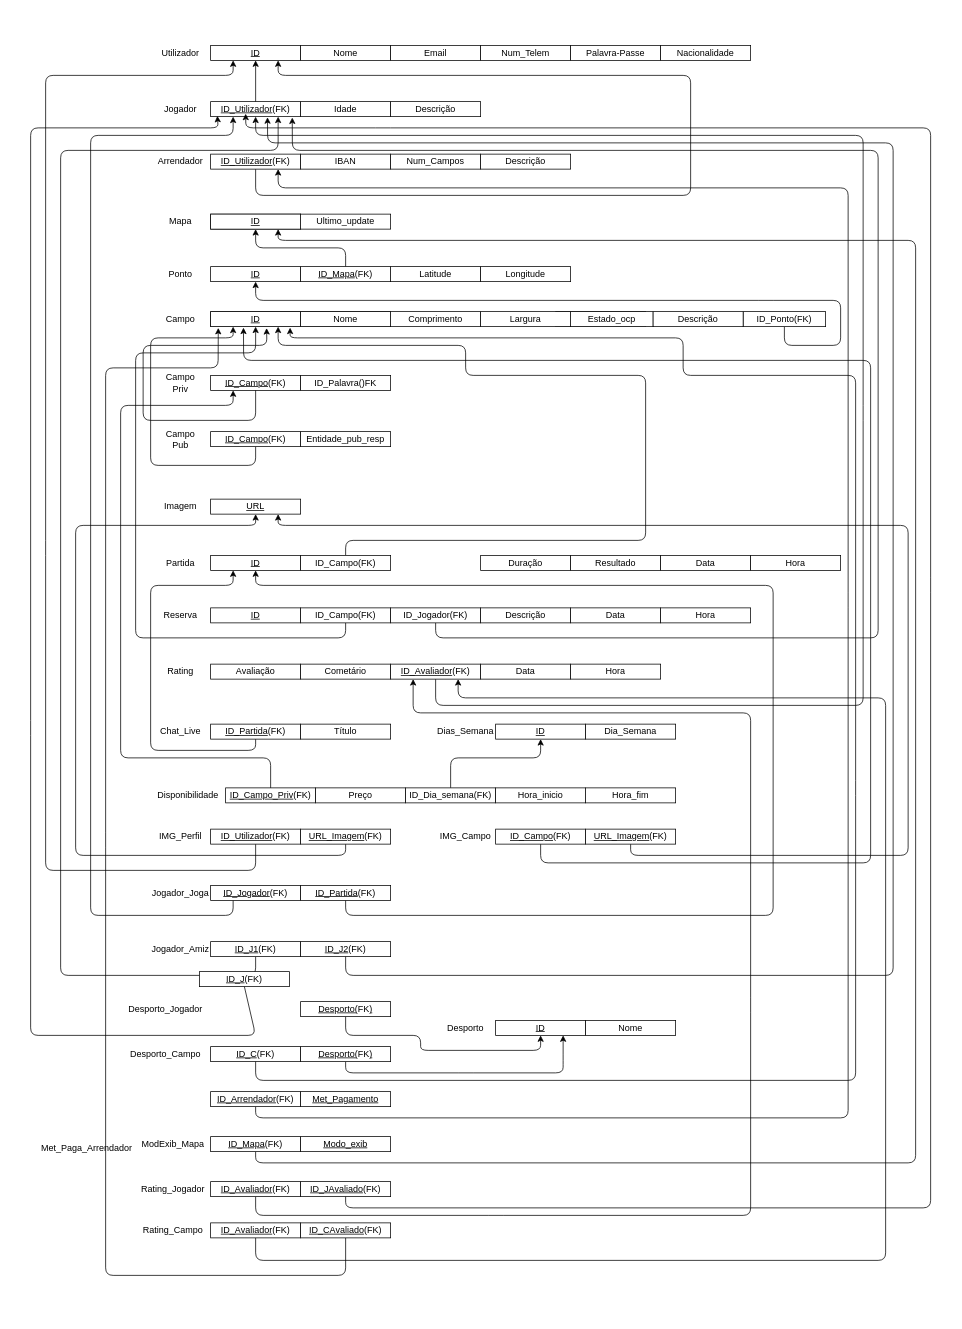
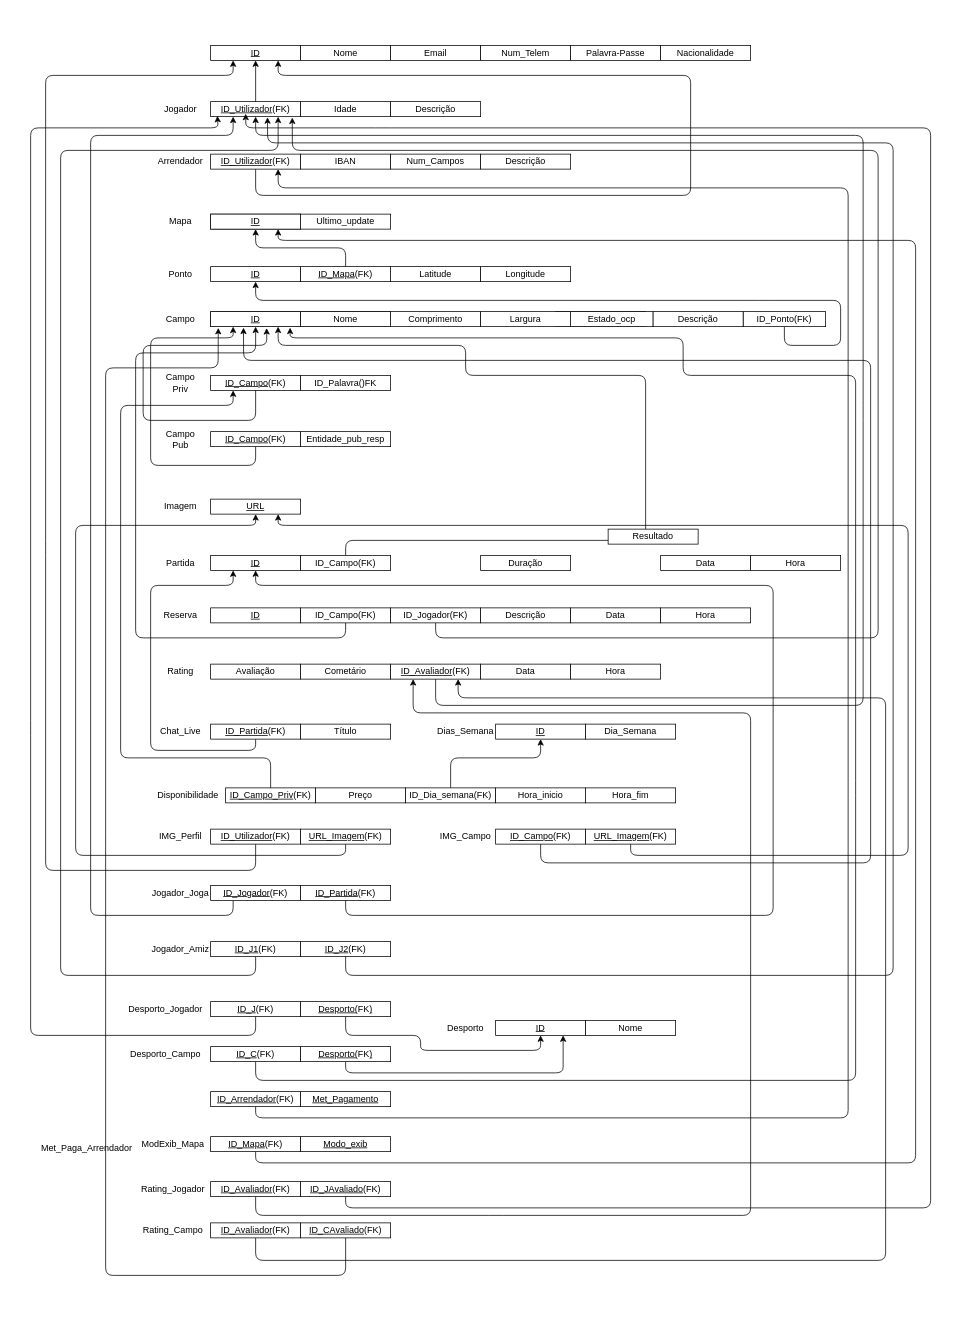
(180, 53) -> none
(615, 563) -> (653, 537)
(244, 979) -> (255, 1009)
